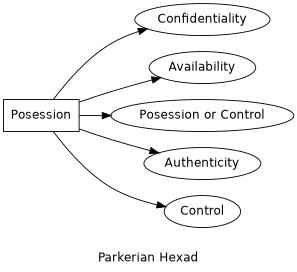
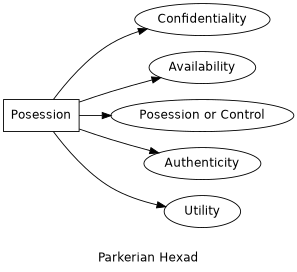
(202, 212) -> (202, 212)
